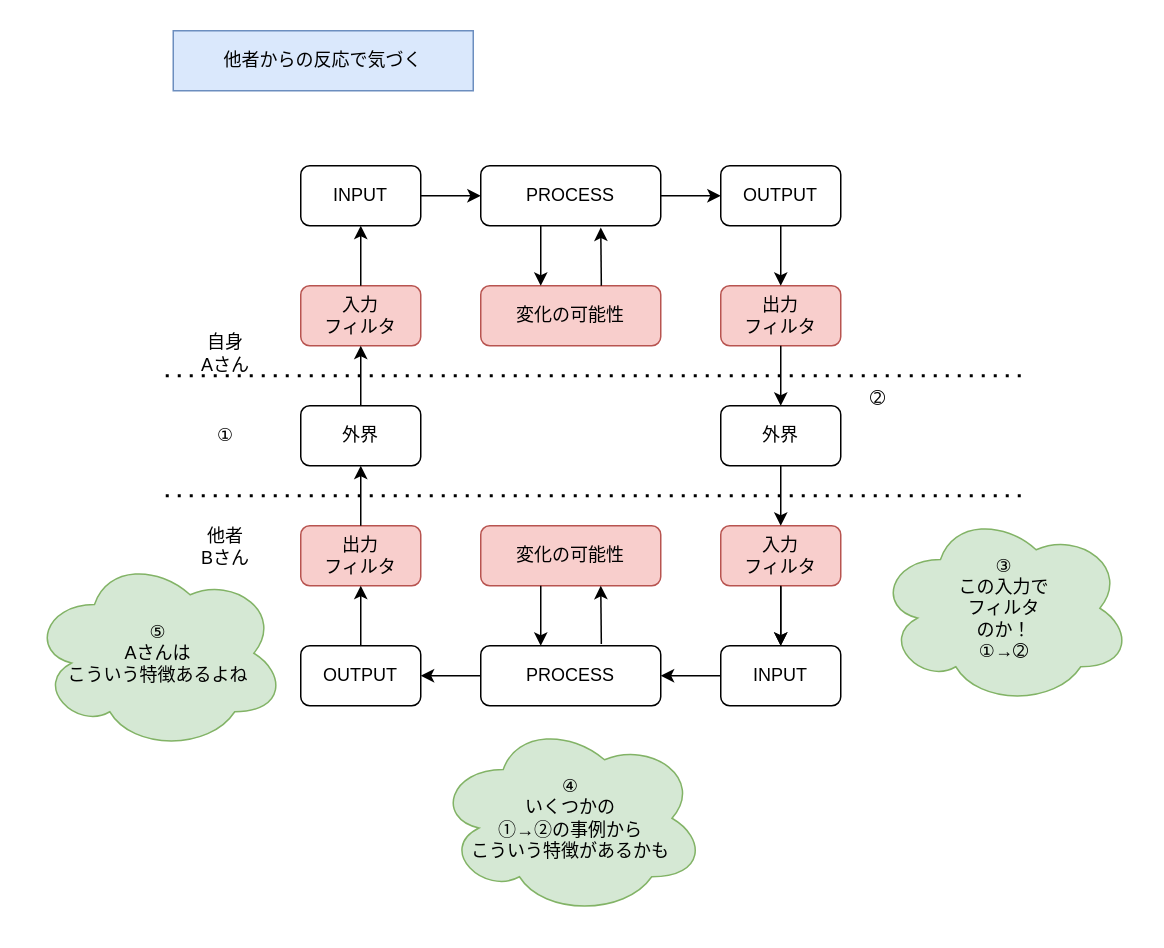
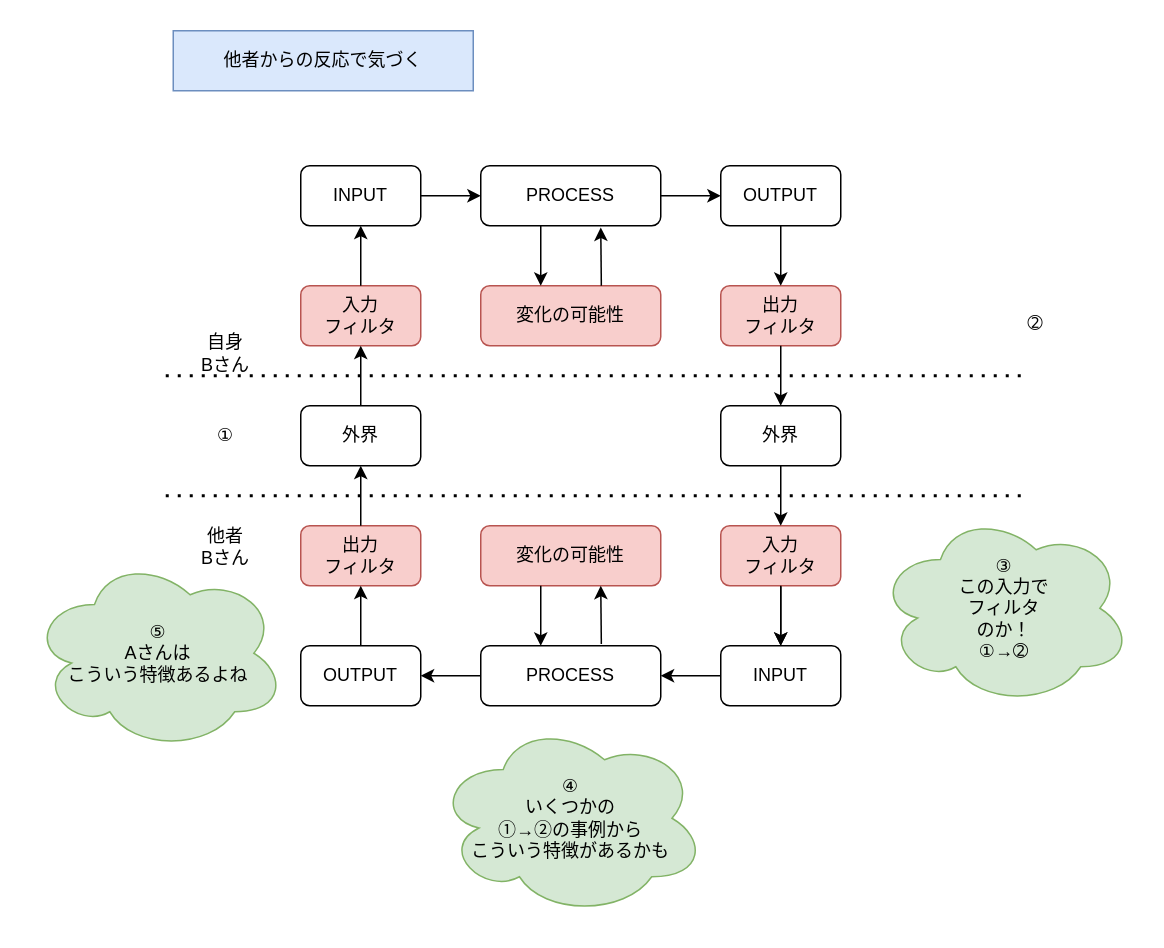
(226, 353) -> (226, 353)
(878, 398) -> (1036, 323)
